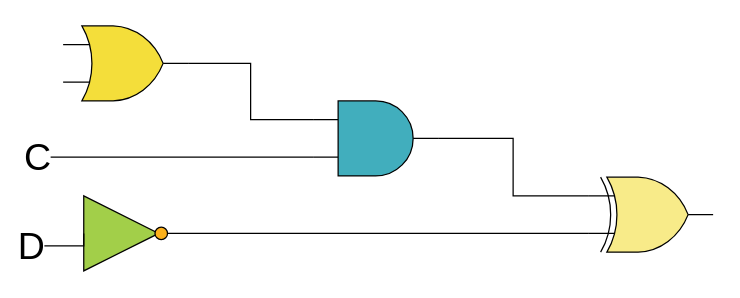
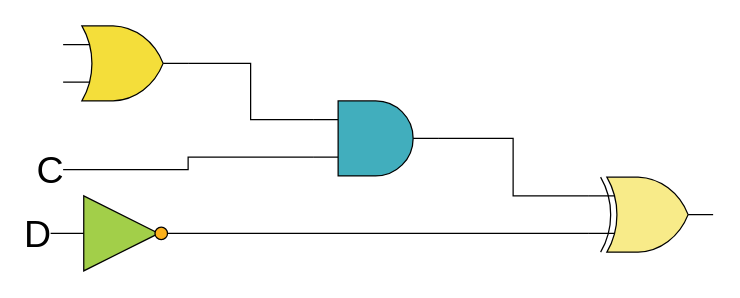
(38, 157) -> (51, 169)
(32, 246) -> (38, 233)
